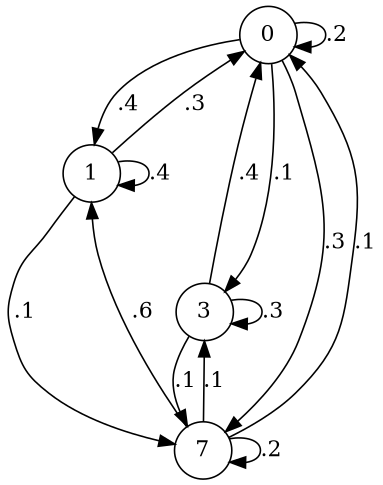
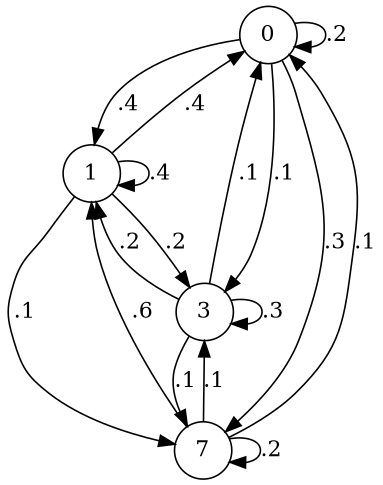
(195, 104) -> (195, 104)
(249, 173) -> (249, 173)
none -> (149, 232)
none -> (130, 267)
